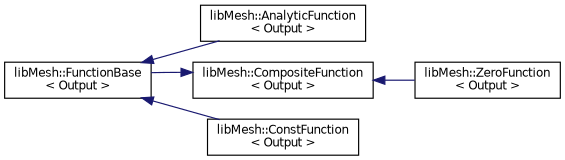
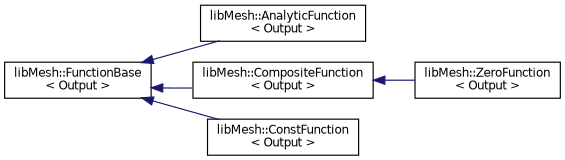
(166, 72) -> (178, 88)
